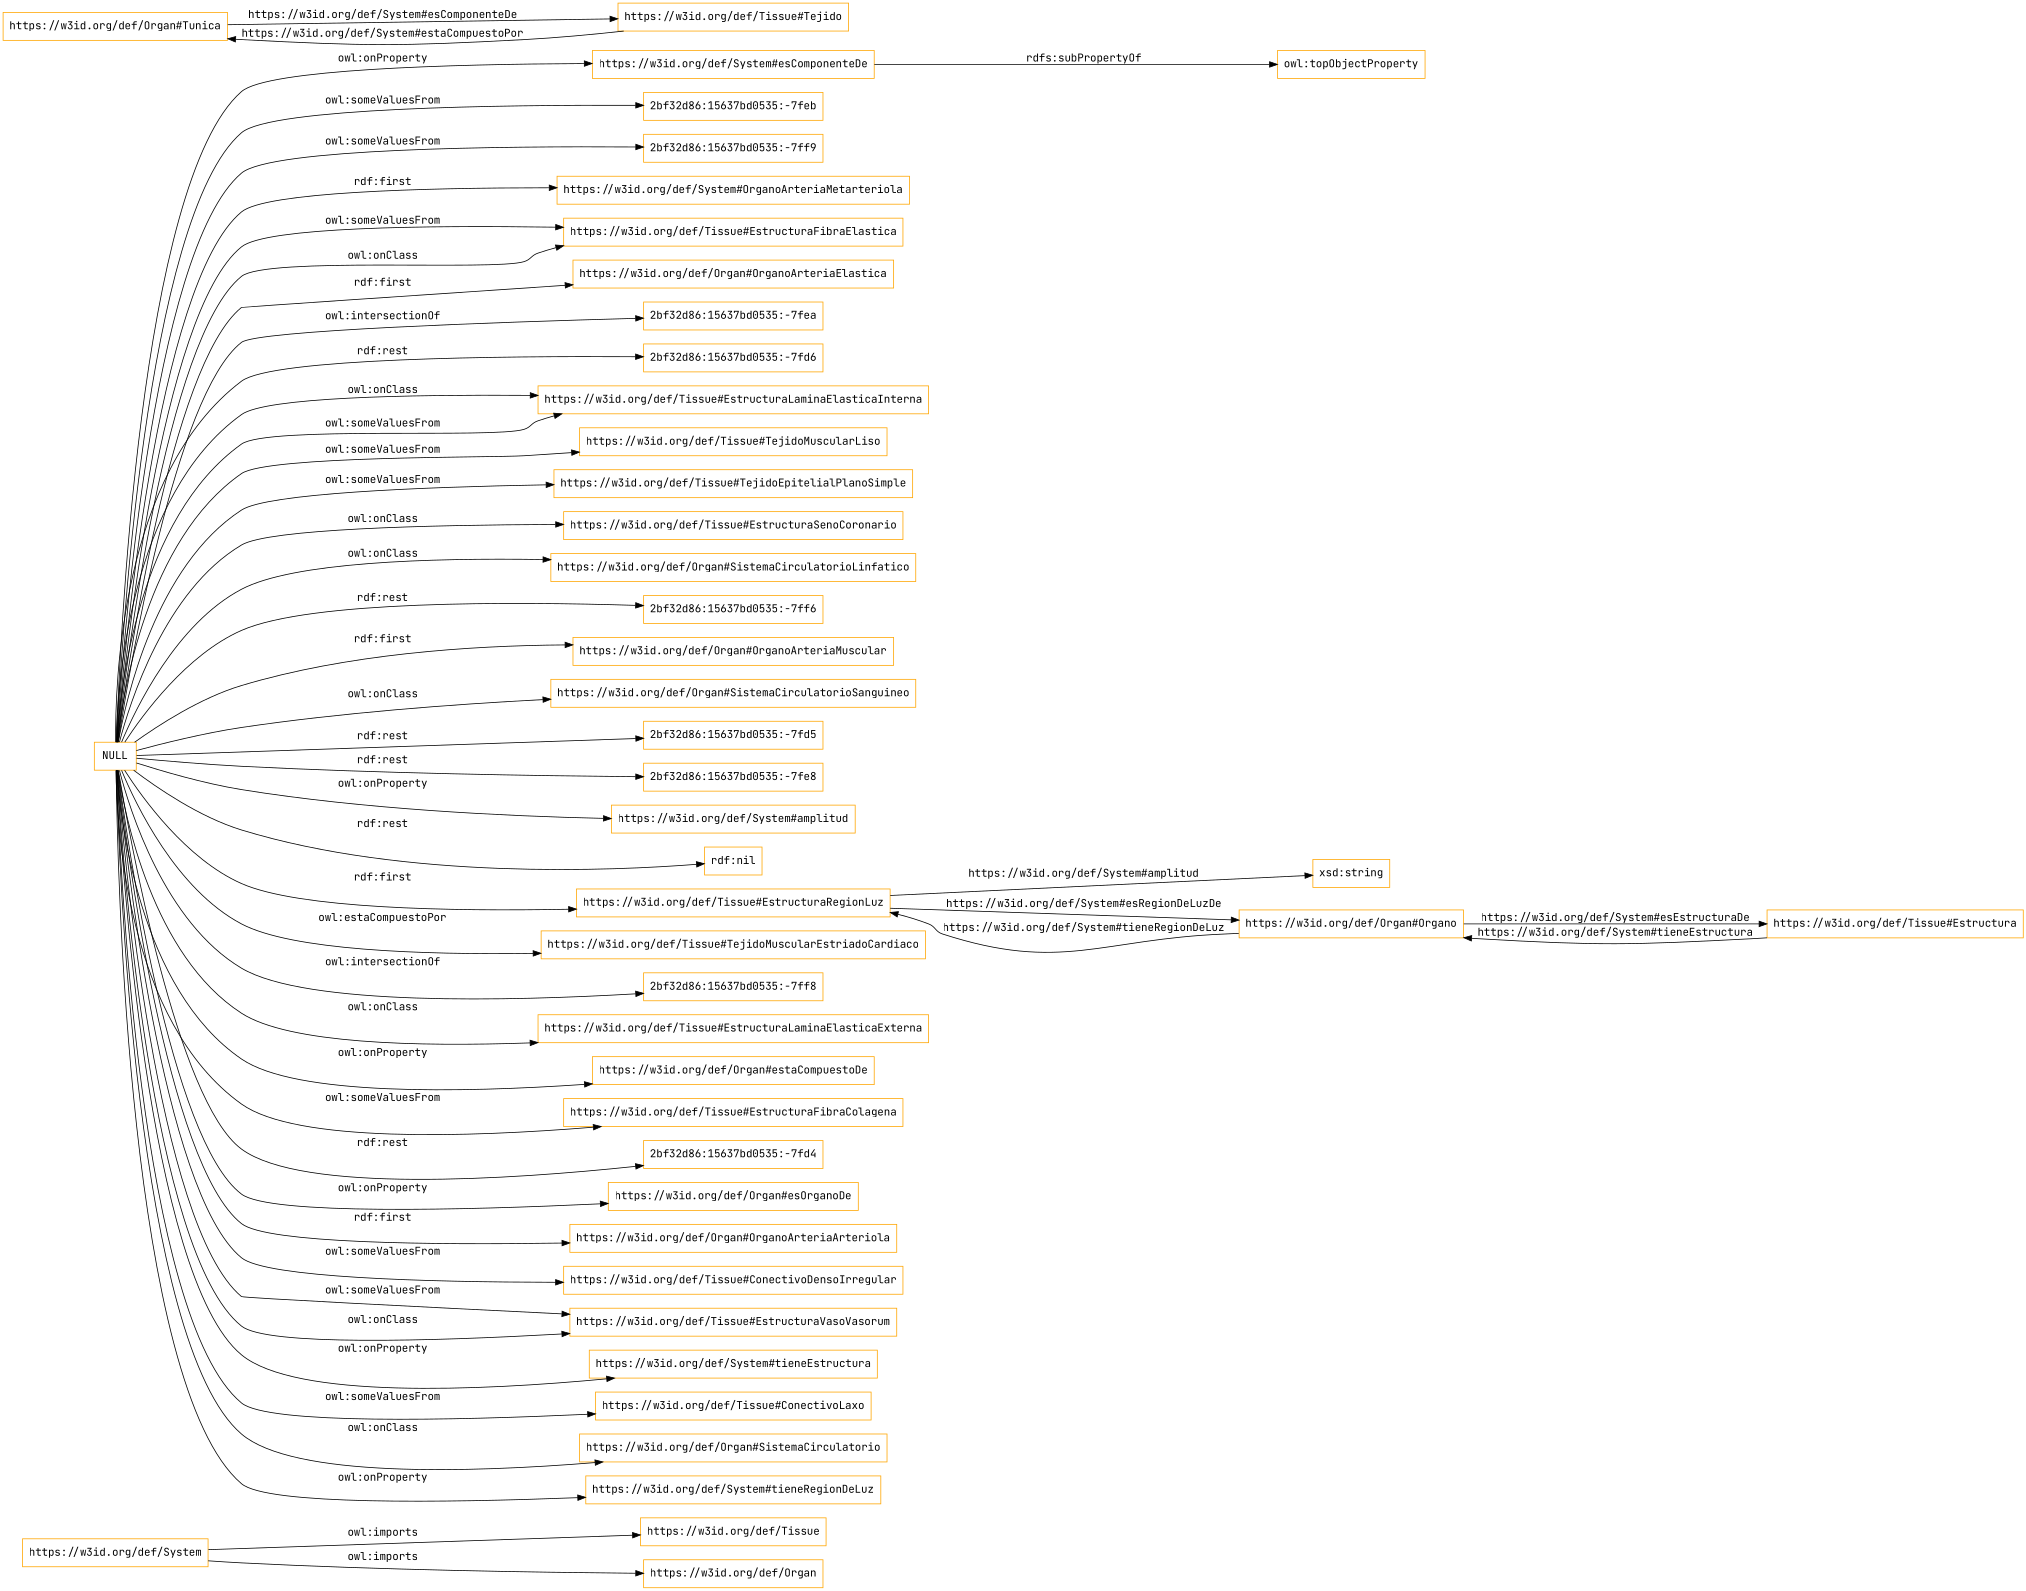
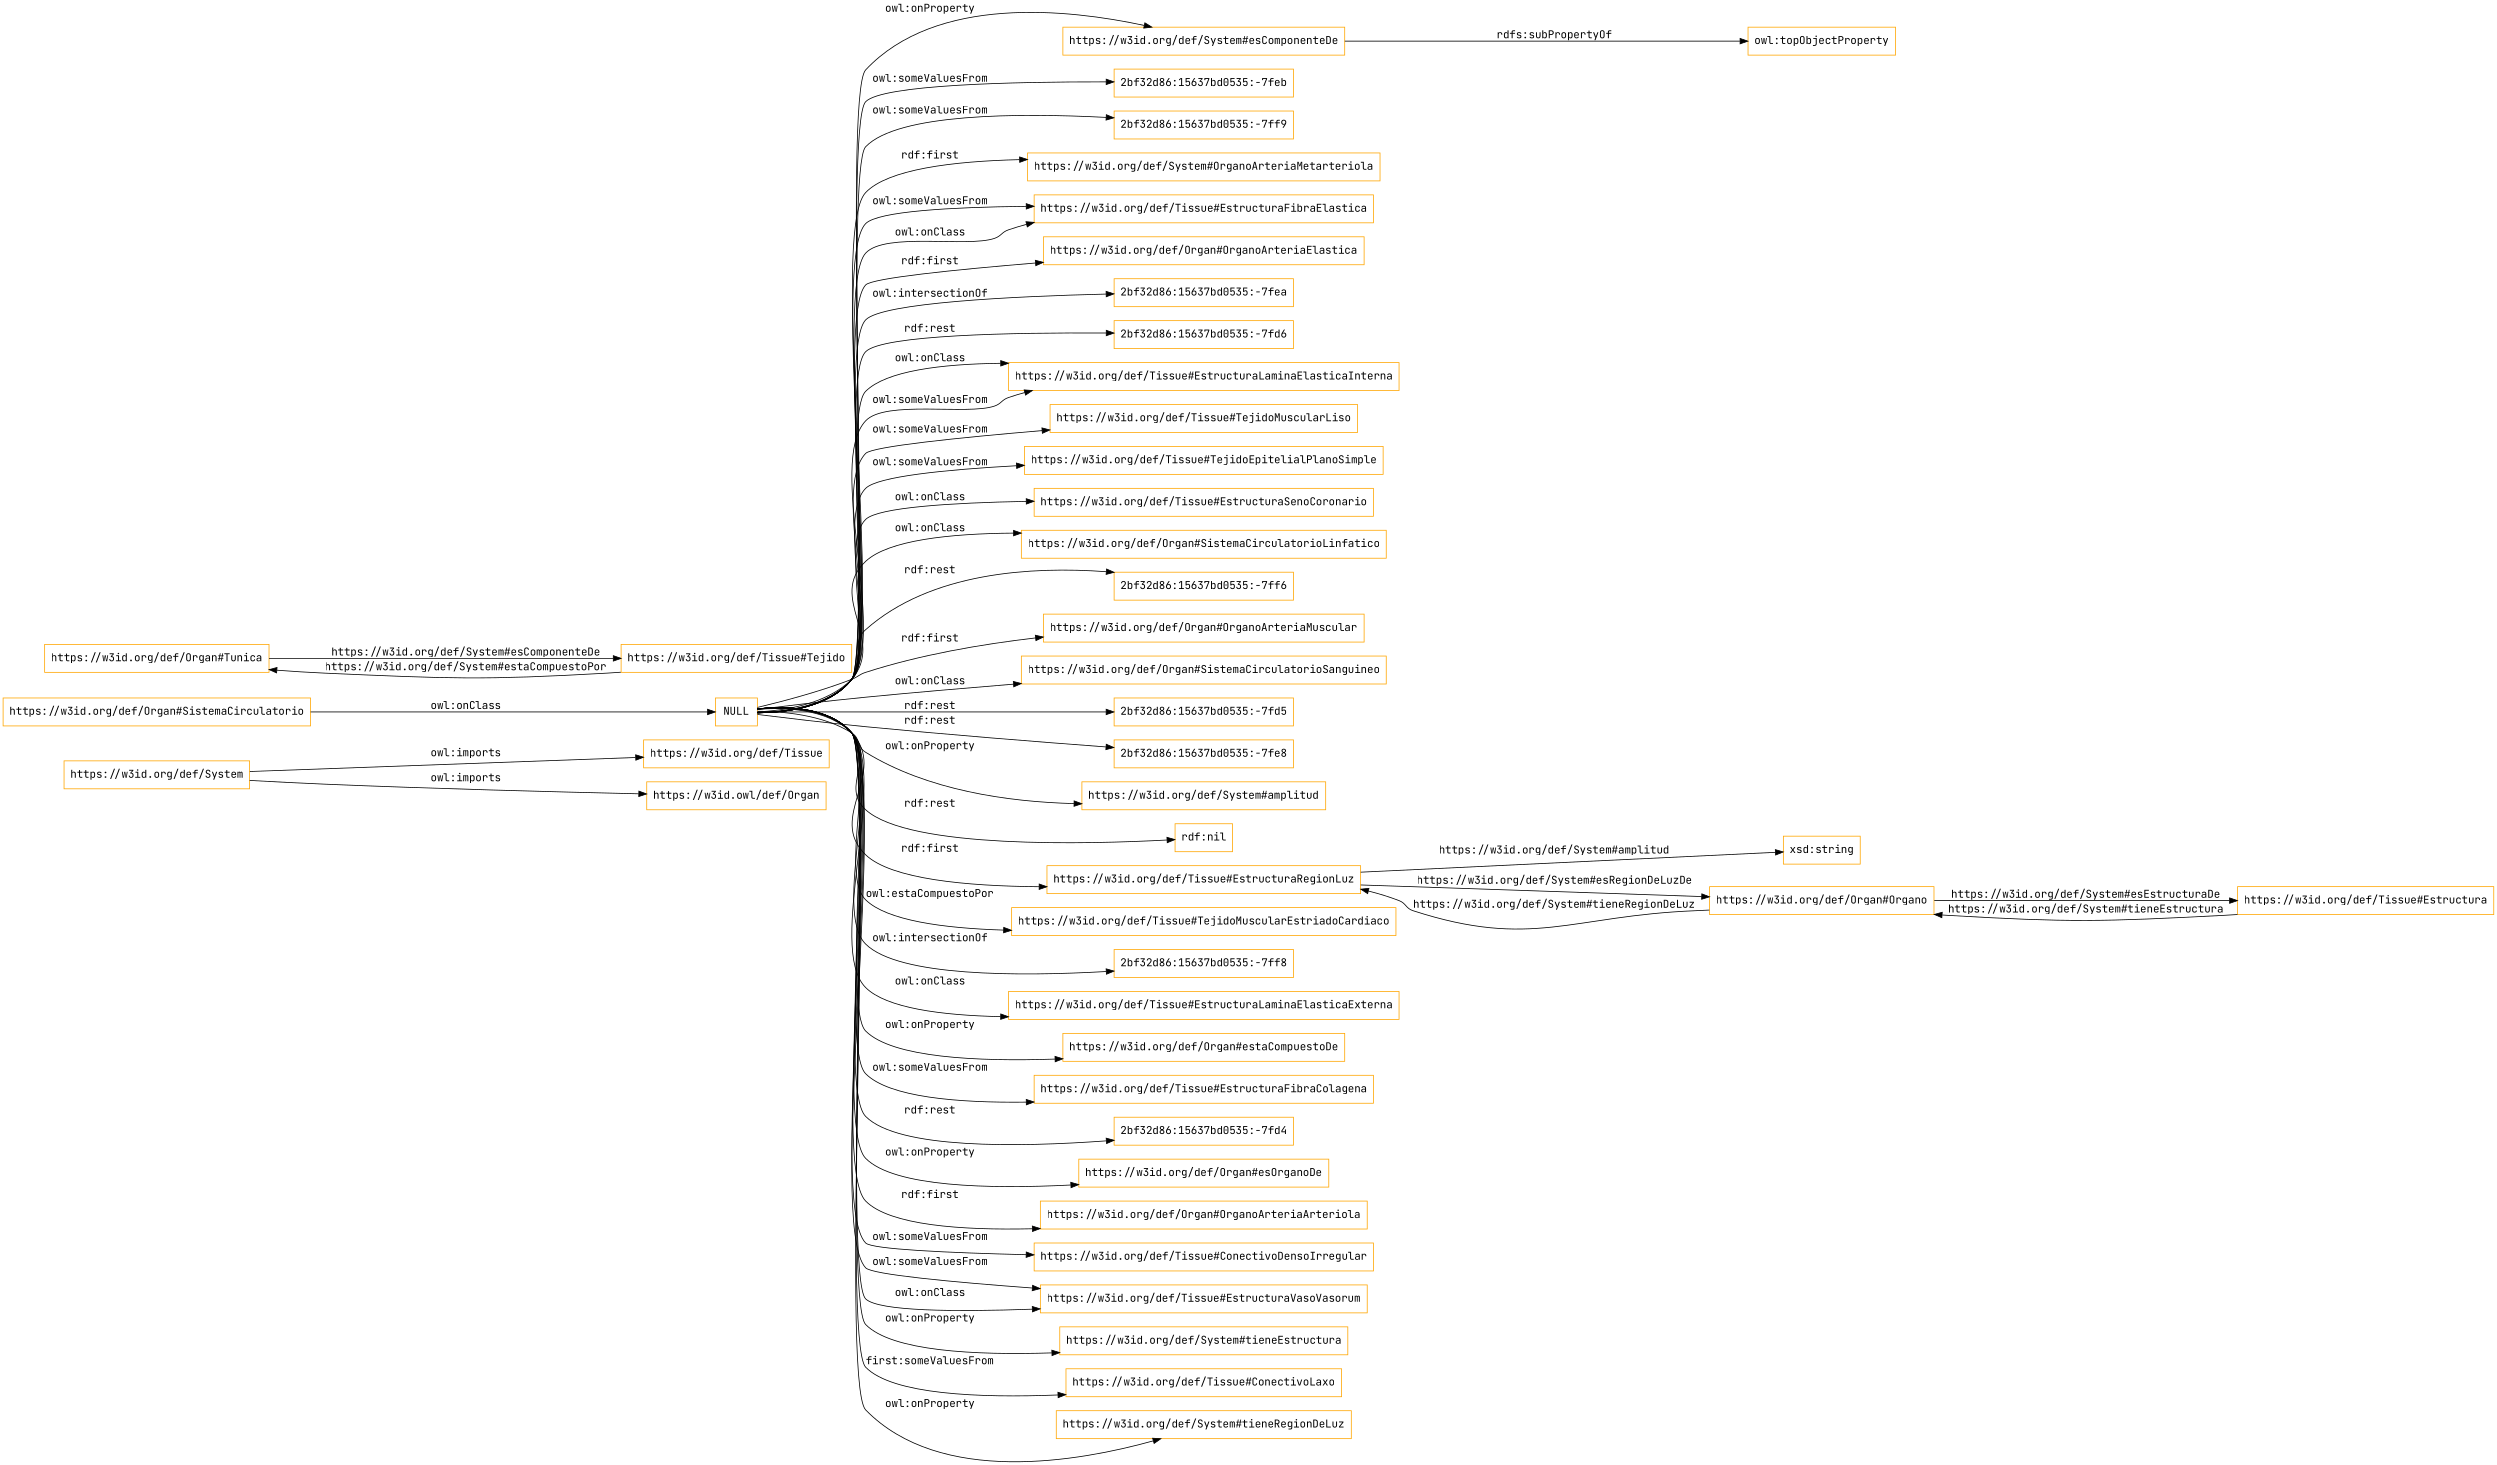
(174, 1288) -> (509, 712)
(383, 1397) -> (930, 1361)
(733, 1574) -> (736, 796)
